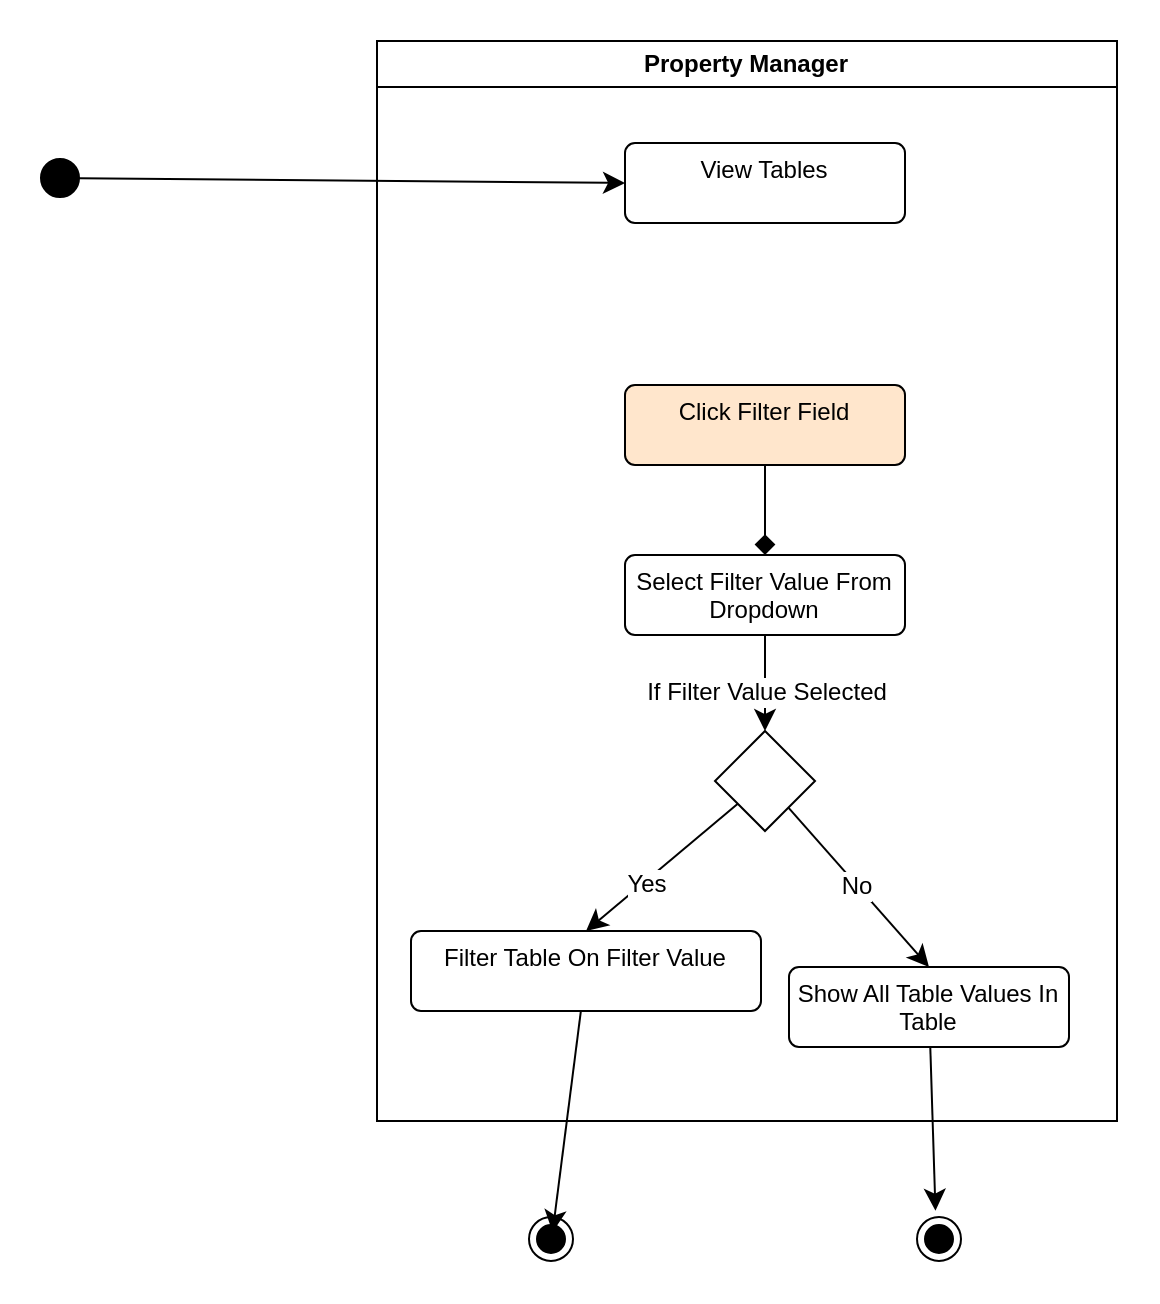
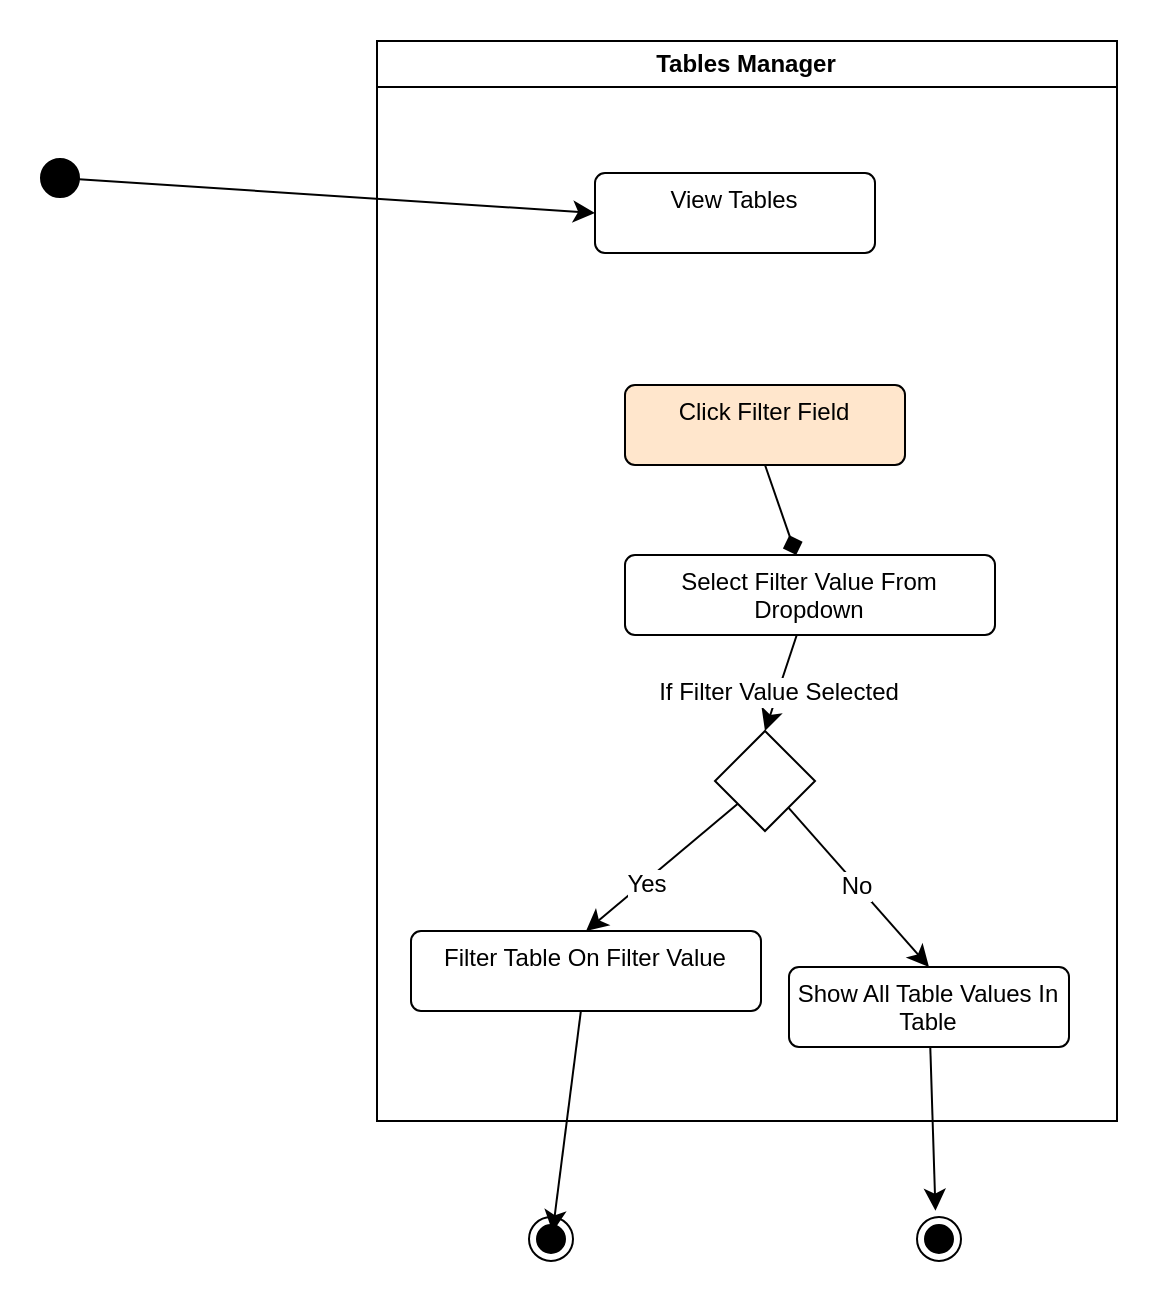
(747, 65) -> (747, 65)
(765, 183) -> (735, 213)
(765, 595) -> (810, 595)
